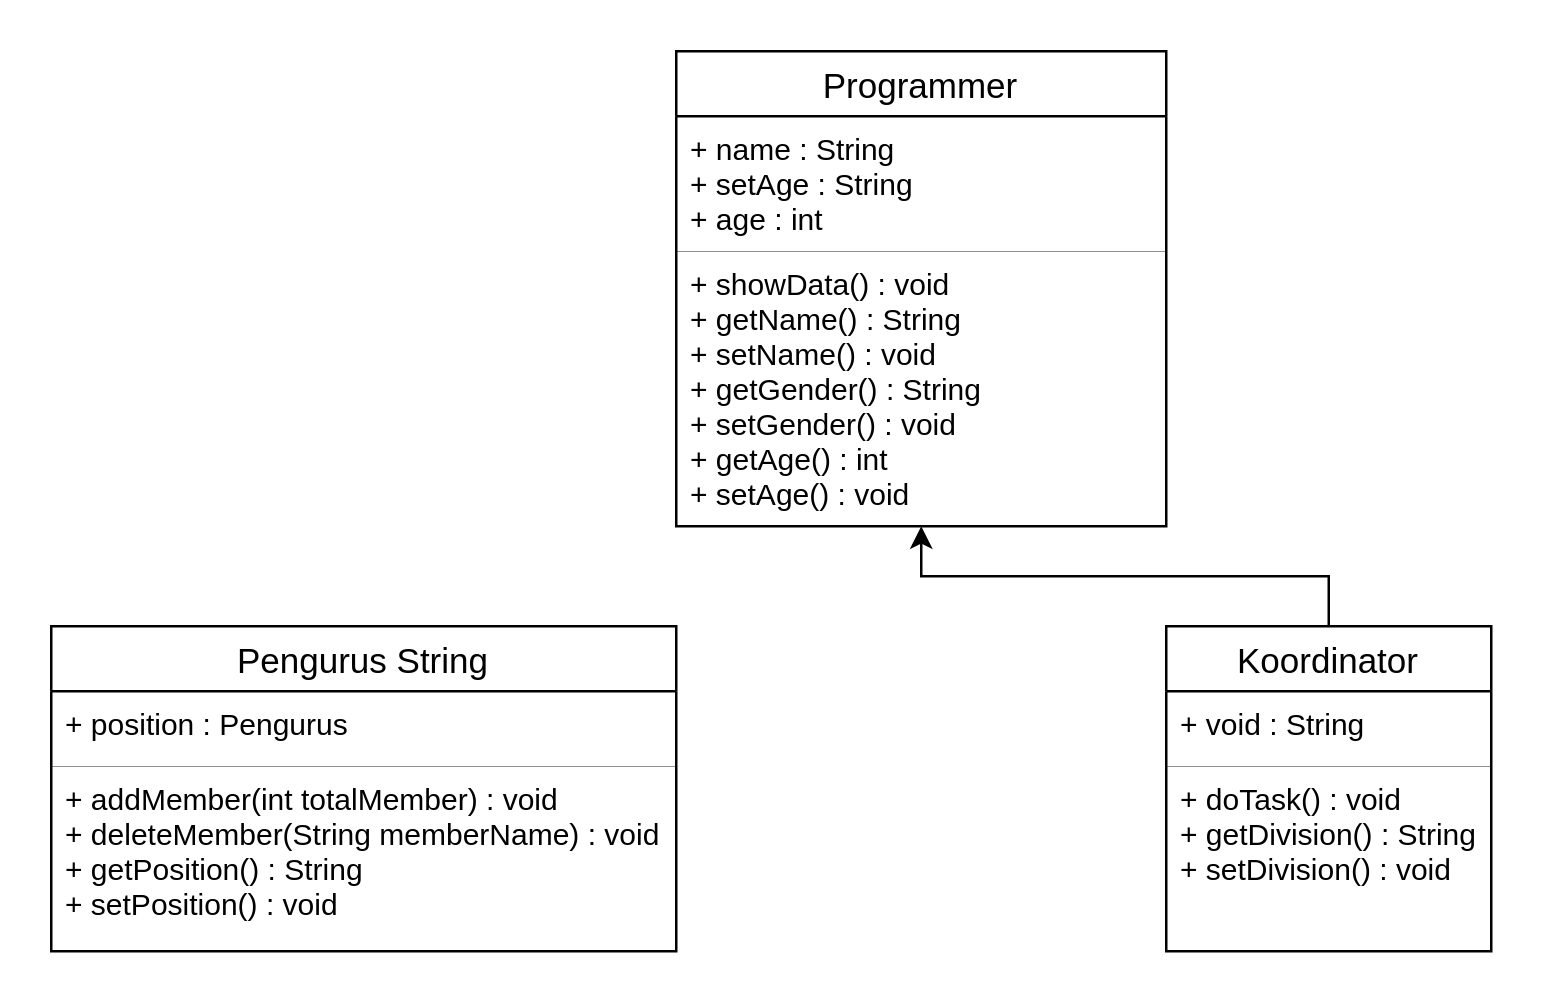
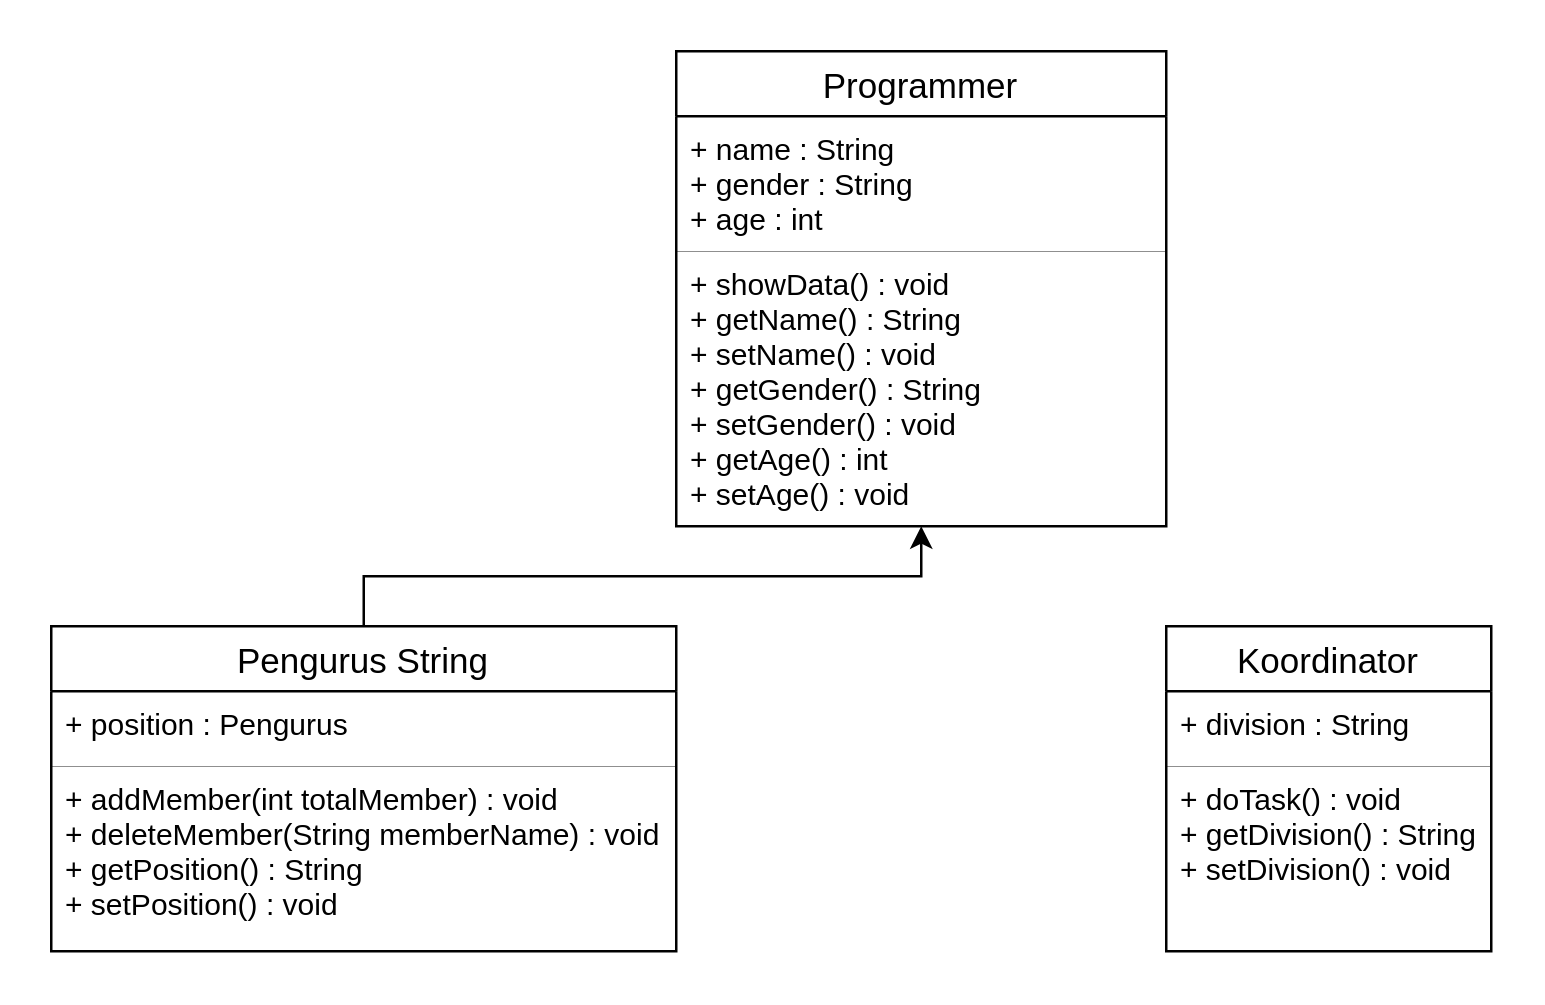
(797, 150) -> (797, 150)
none -> (615, 576)
(1153, 576) -> none
(1283, 725) -> (1308, 725)
